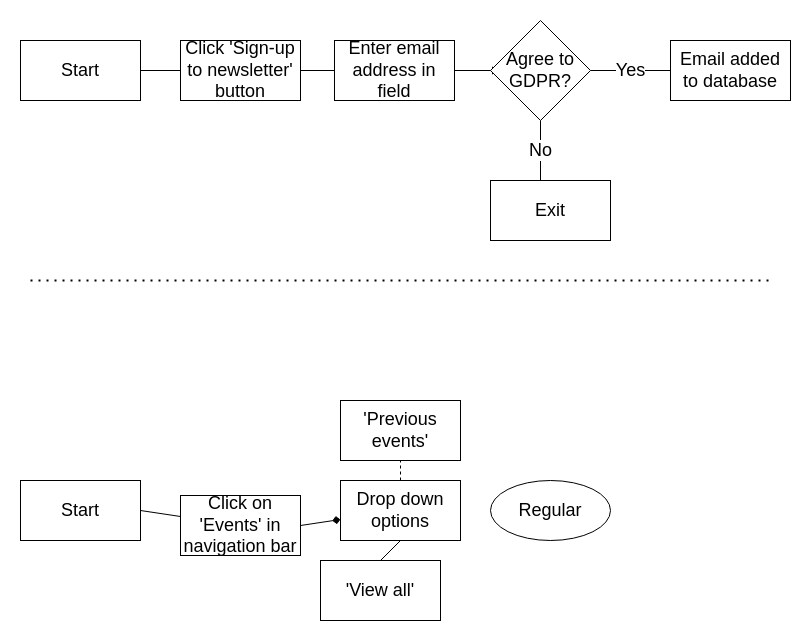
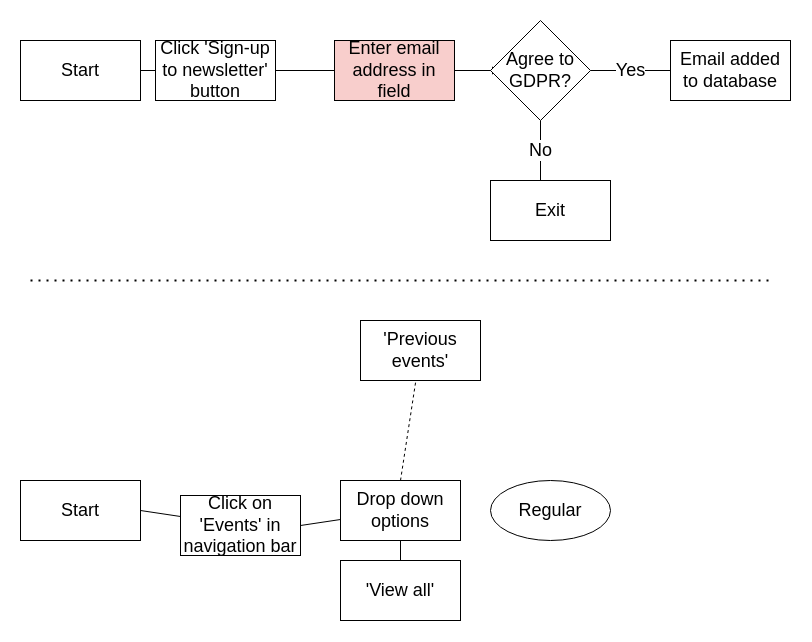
(241, 71) -> (216, 71)
(395, 71) -> (395, 71)
(401, 431) -> (421, 351)
(332, 521) -> (336, 520)
(381, 591) -> (401, 591)
